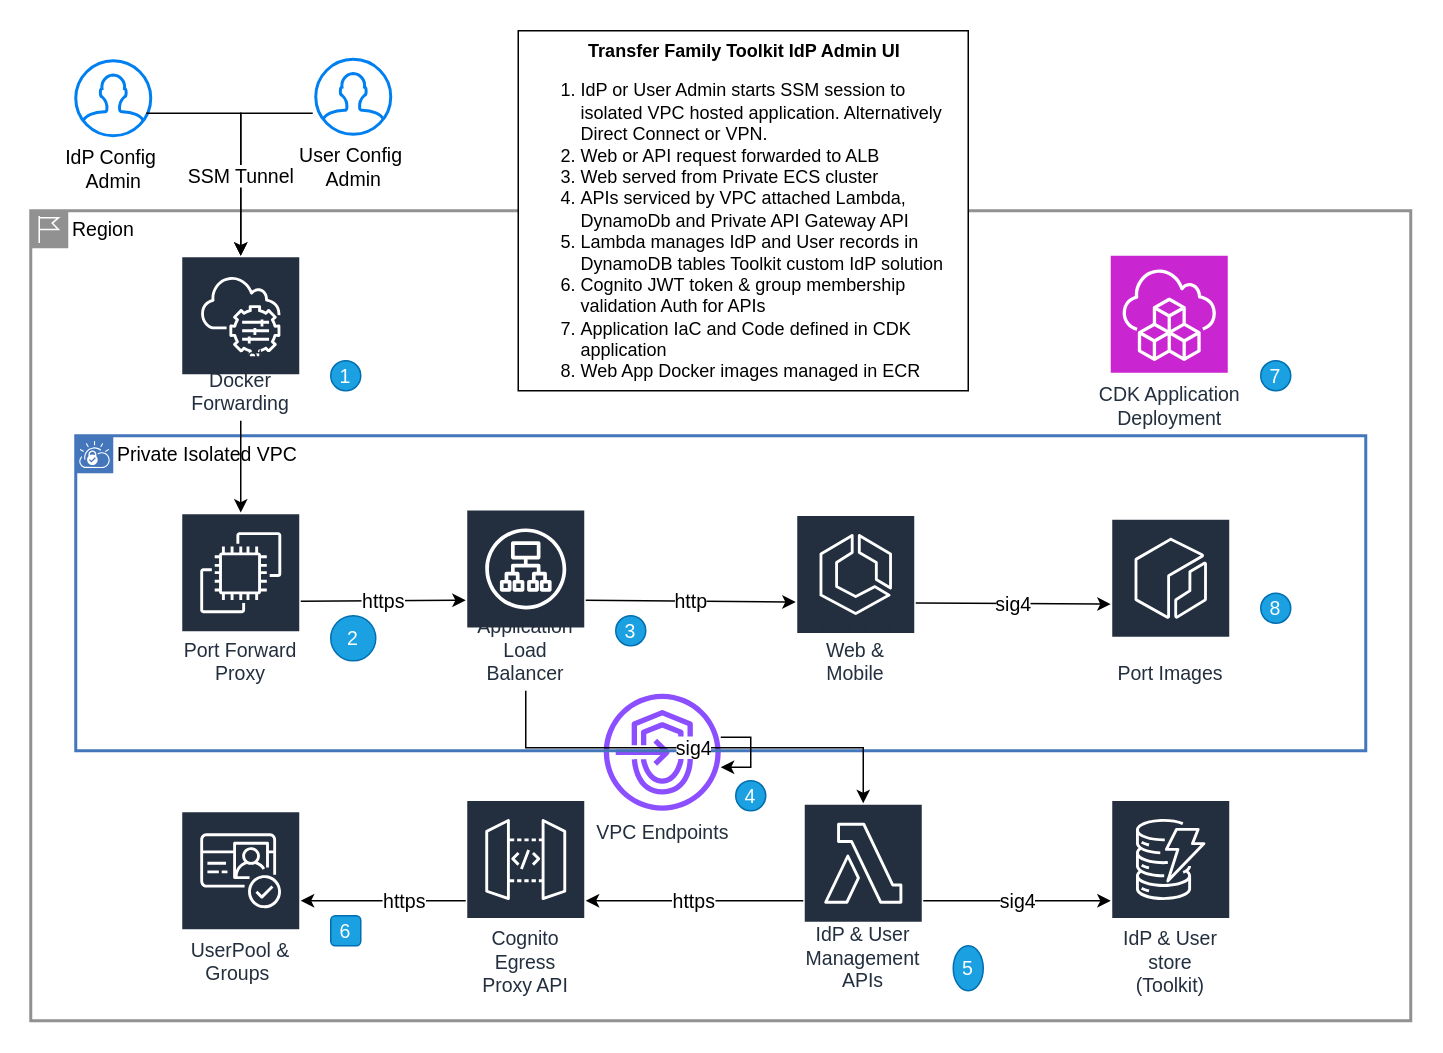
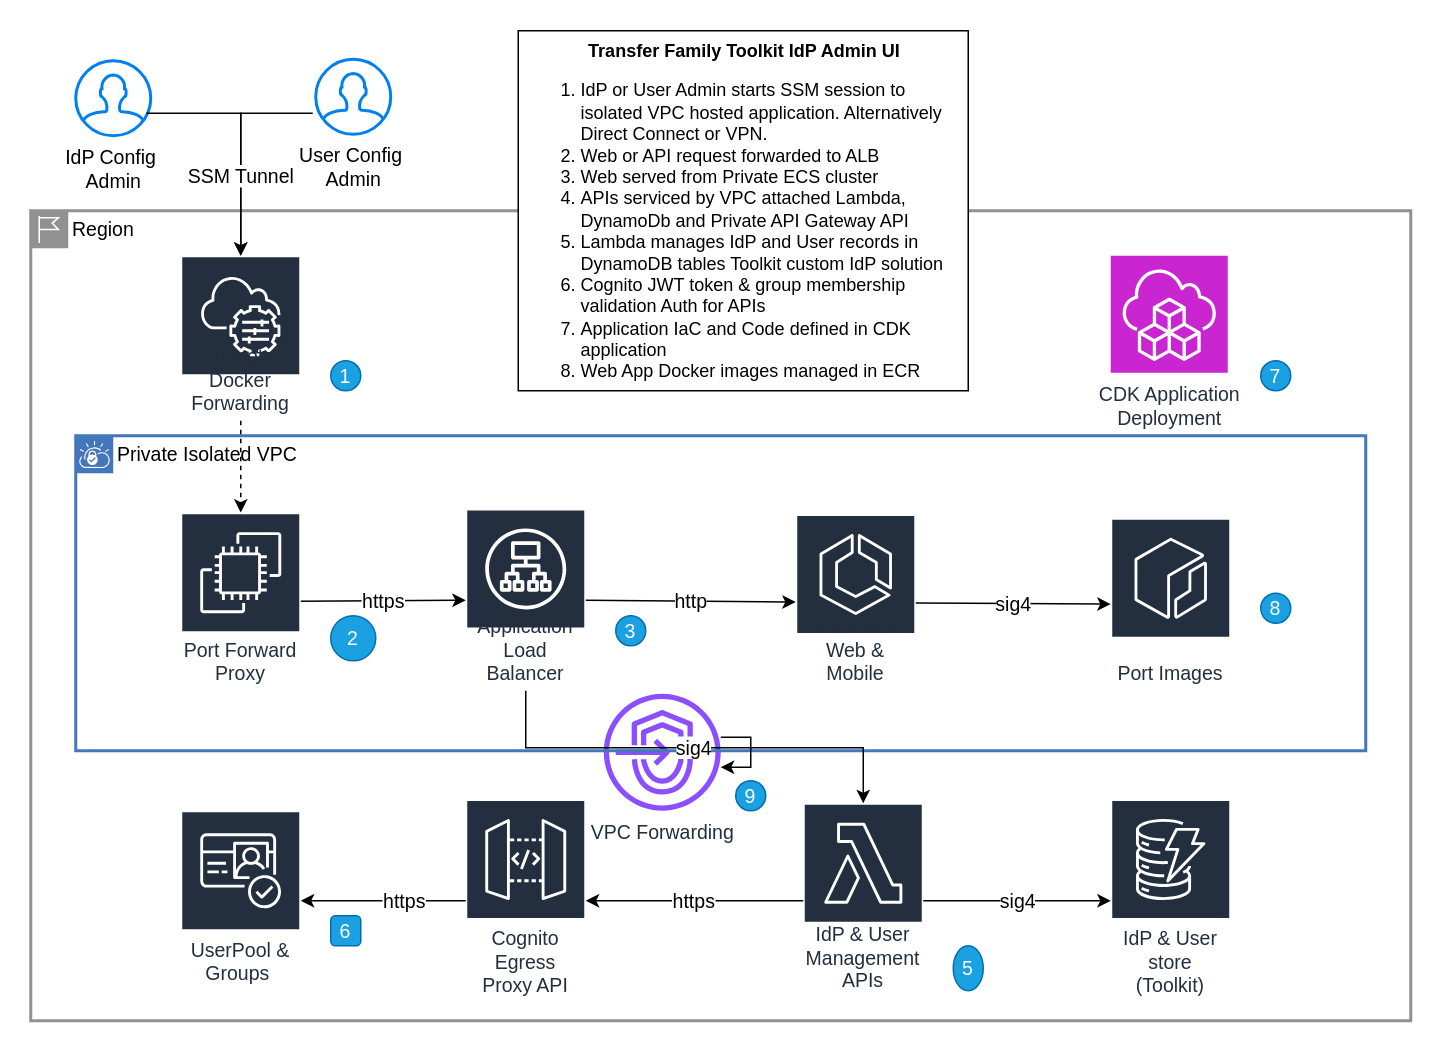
(241, 463) -> (241, 463)
(751, 796) -> (751, 796)
(663, 833) -> (663, 833)
